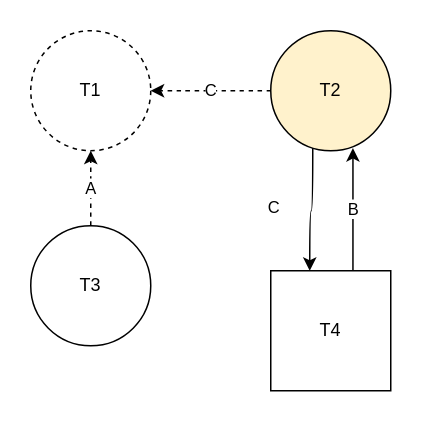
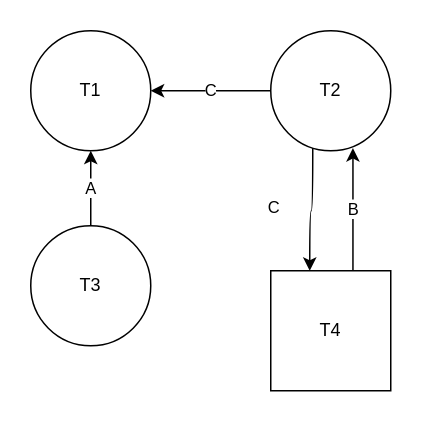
(91, 91) -> (91, 91)
(240, 91) -> (240, 91)
(331, 91) -> (331, 91)
(91, 209) -> (91, 209)
